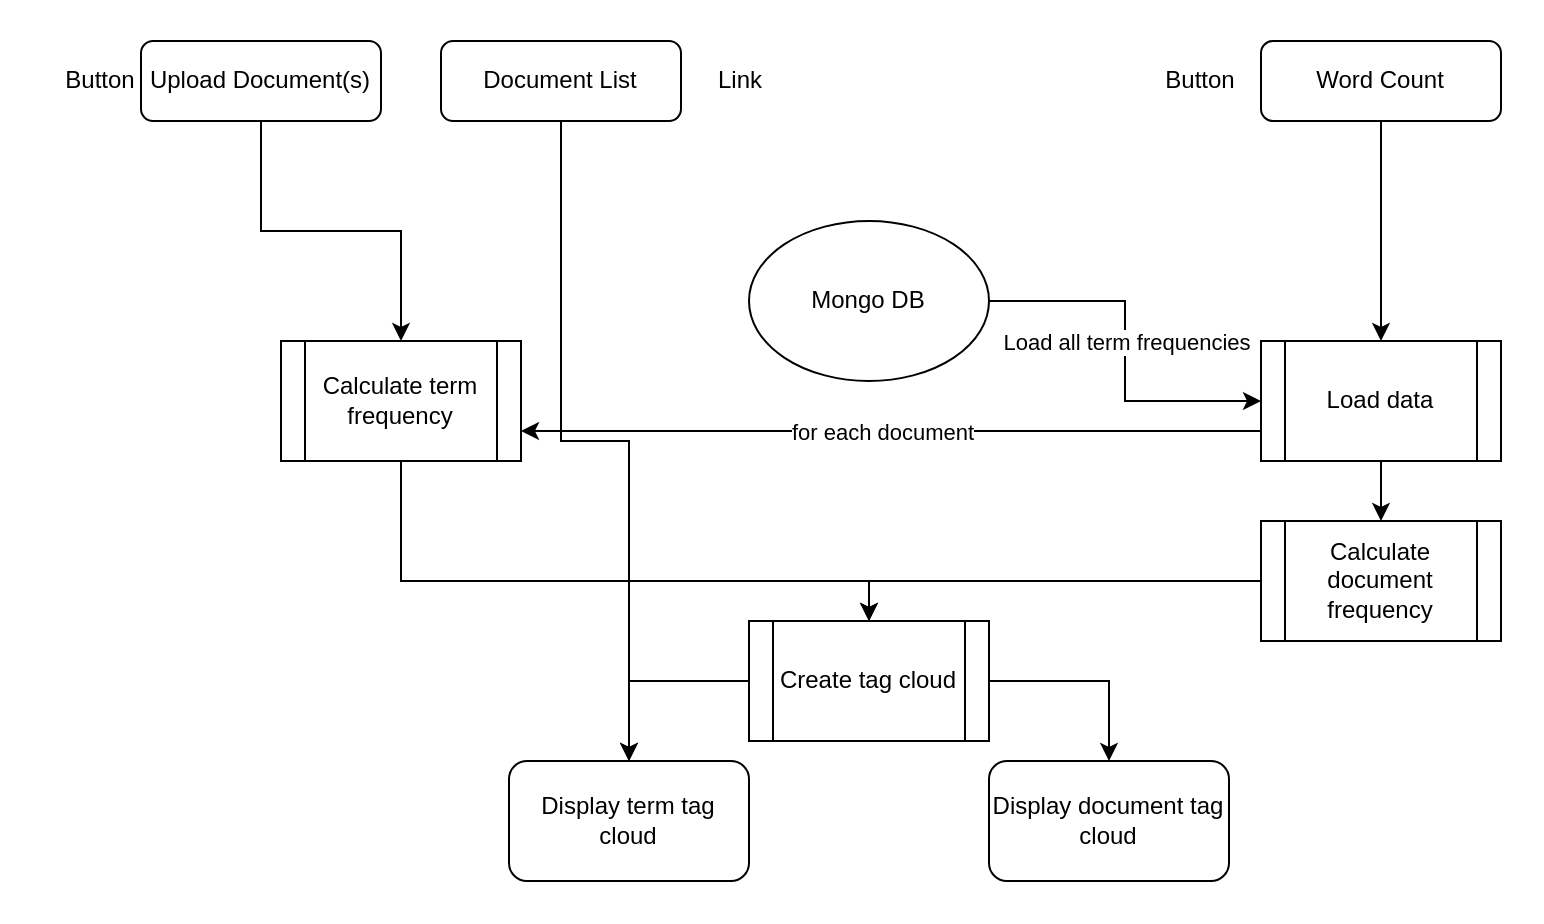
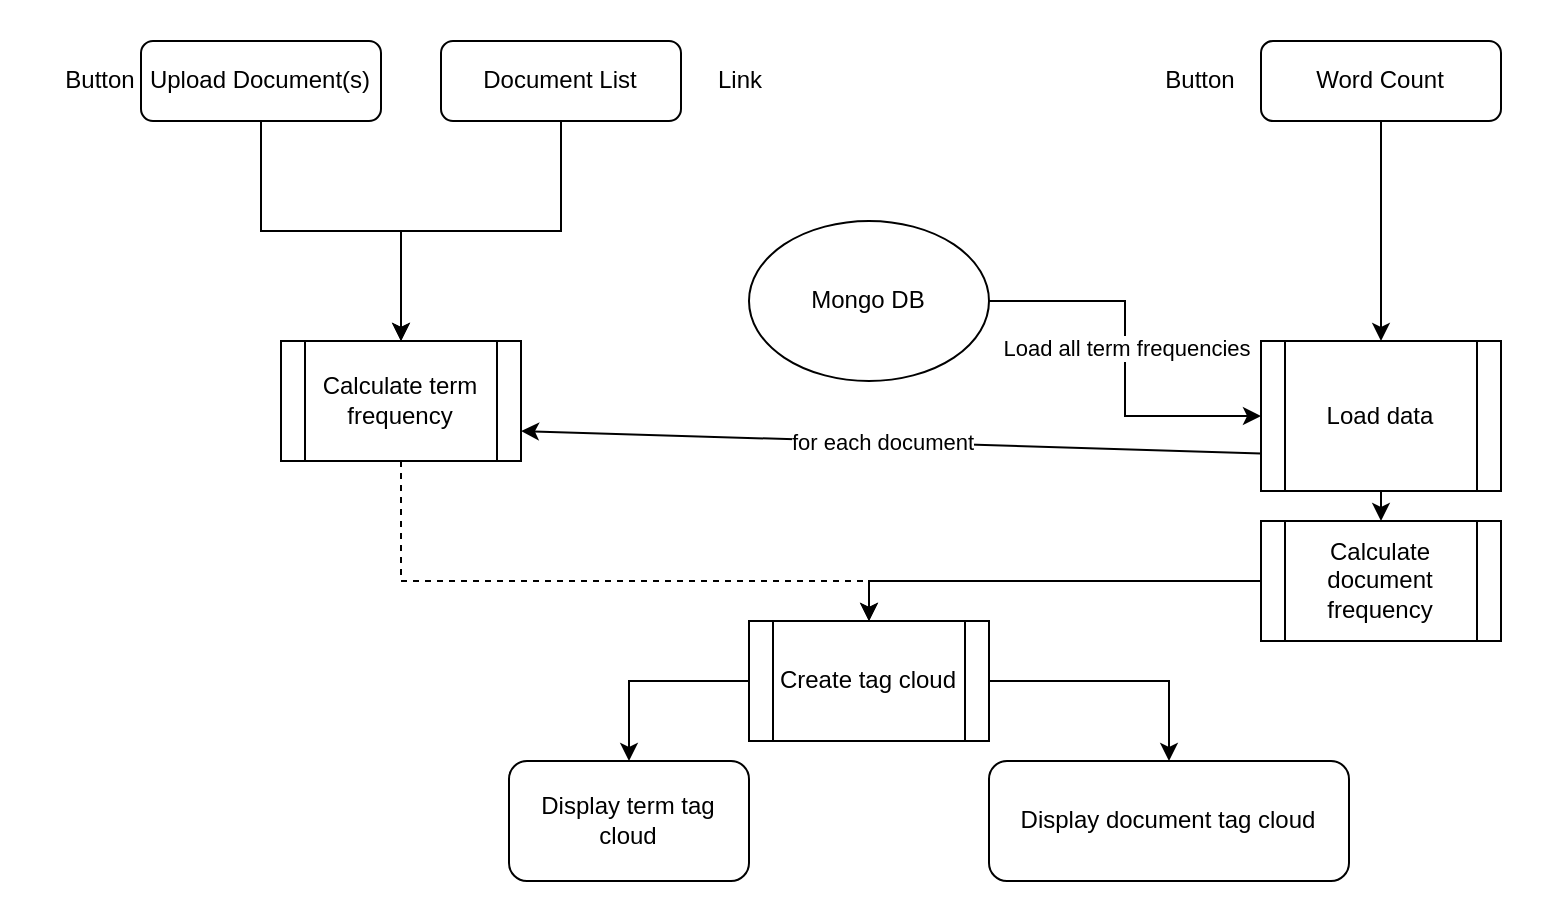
(1381, 401) -> (1381, 416)
(606, 441) -> (485, 231)
(575, 581) -> (575, 581)
(1109, 821) -> (1169, 821)
